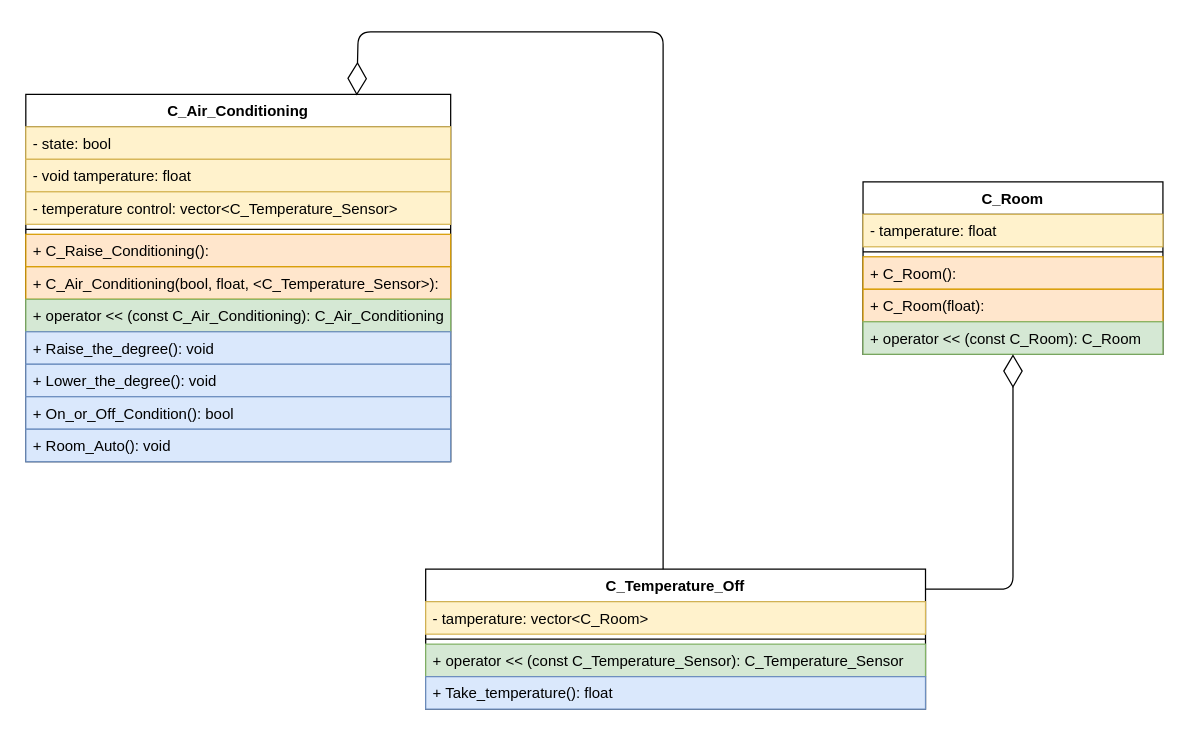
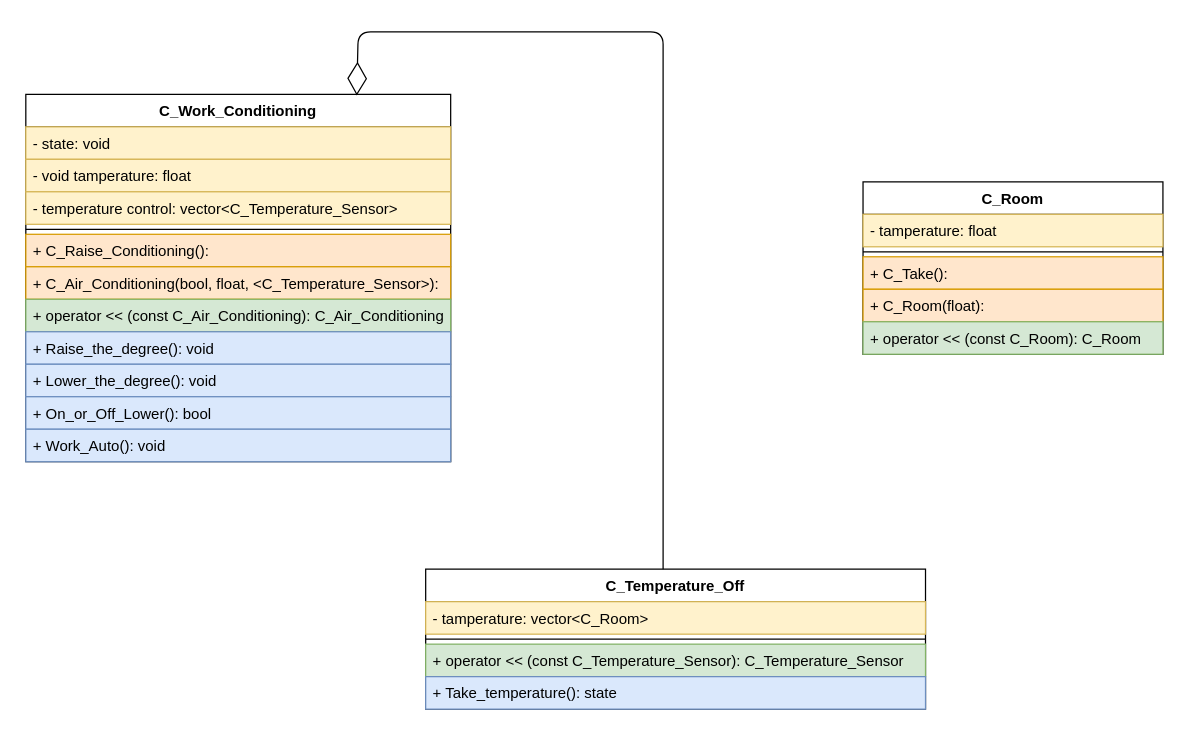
(238, 111) -> (238, 111)
(79, 144) -> (79, 144)
(914, 274) -> (914, 274)
(143, 414) -> (130, 414)
(105, 446) -> (105, 446)
(1013, 527) -> none
(538, 694) -> (540, 694)
